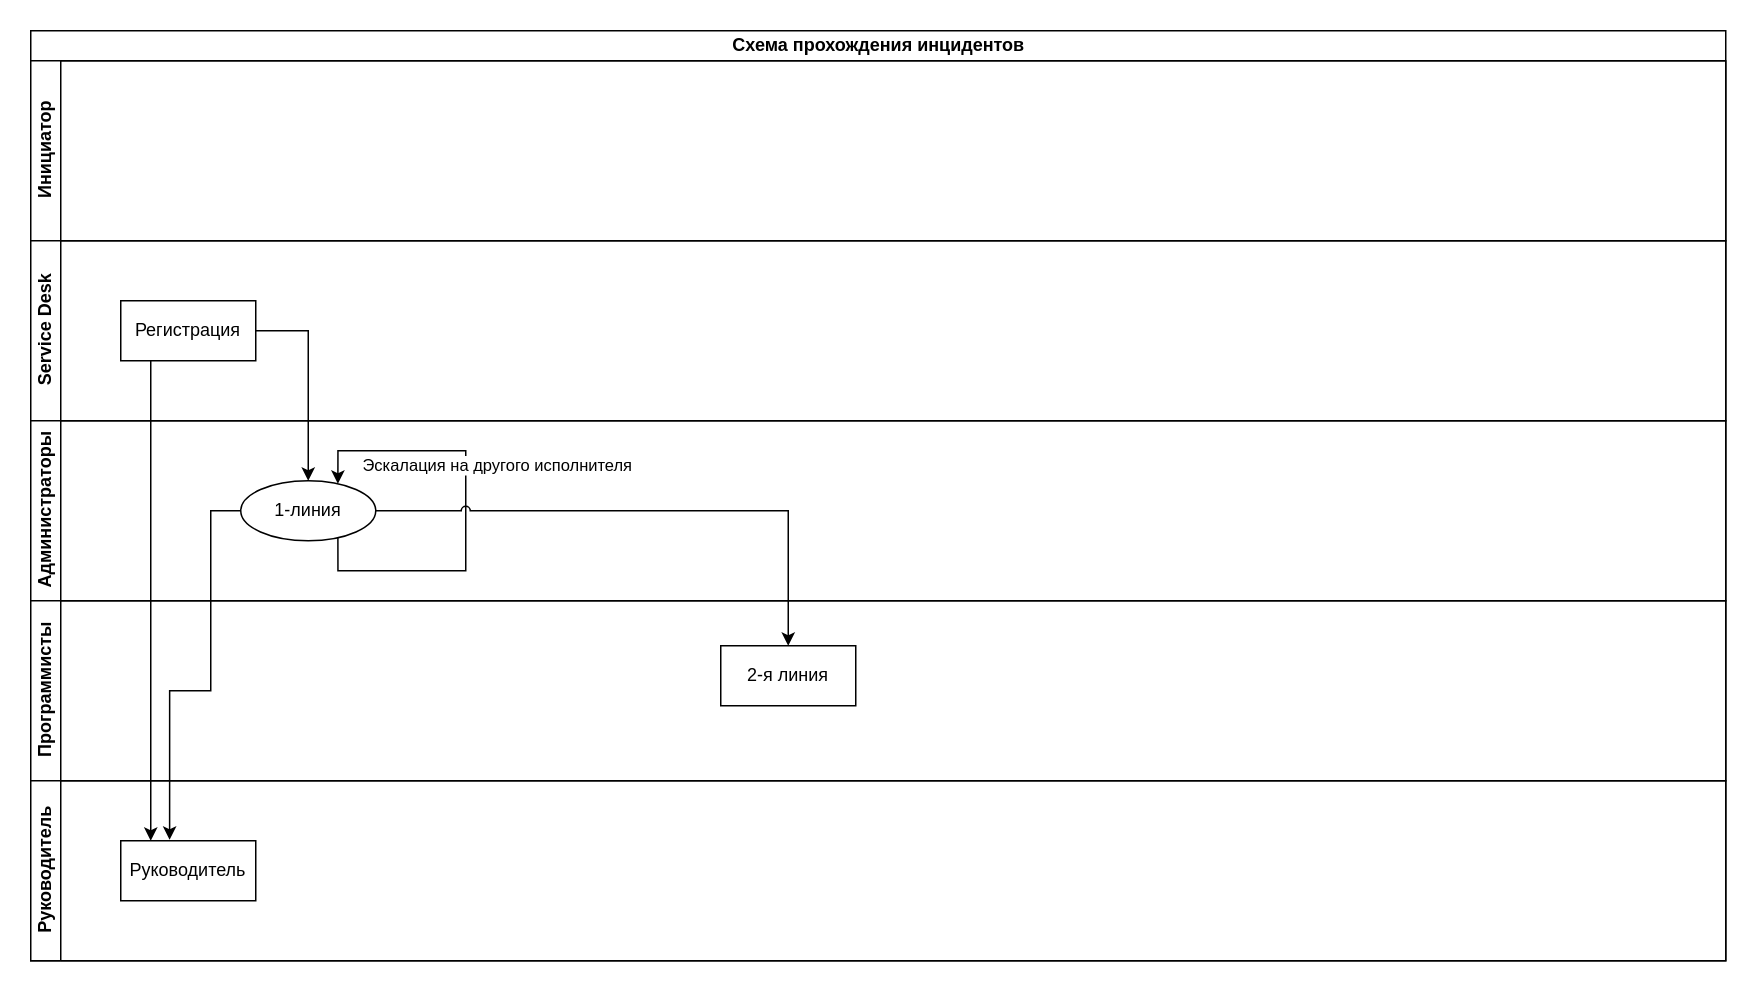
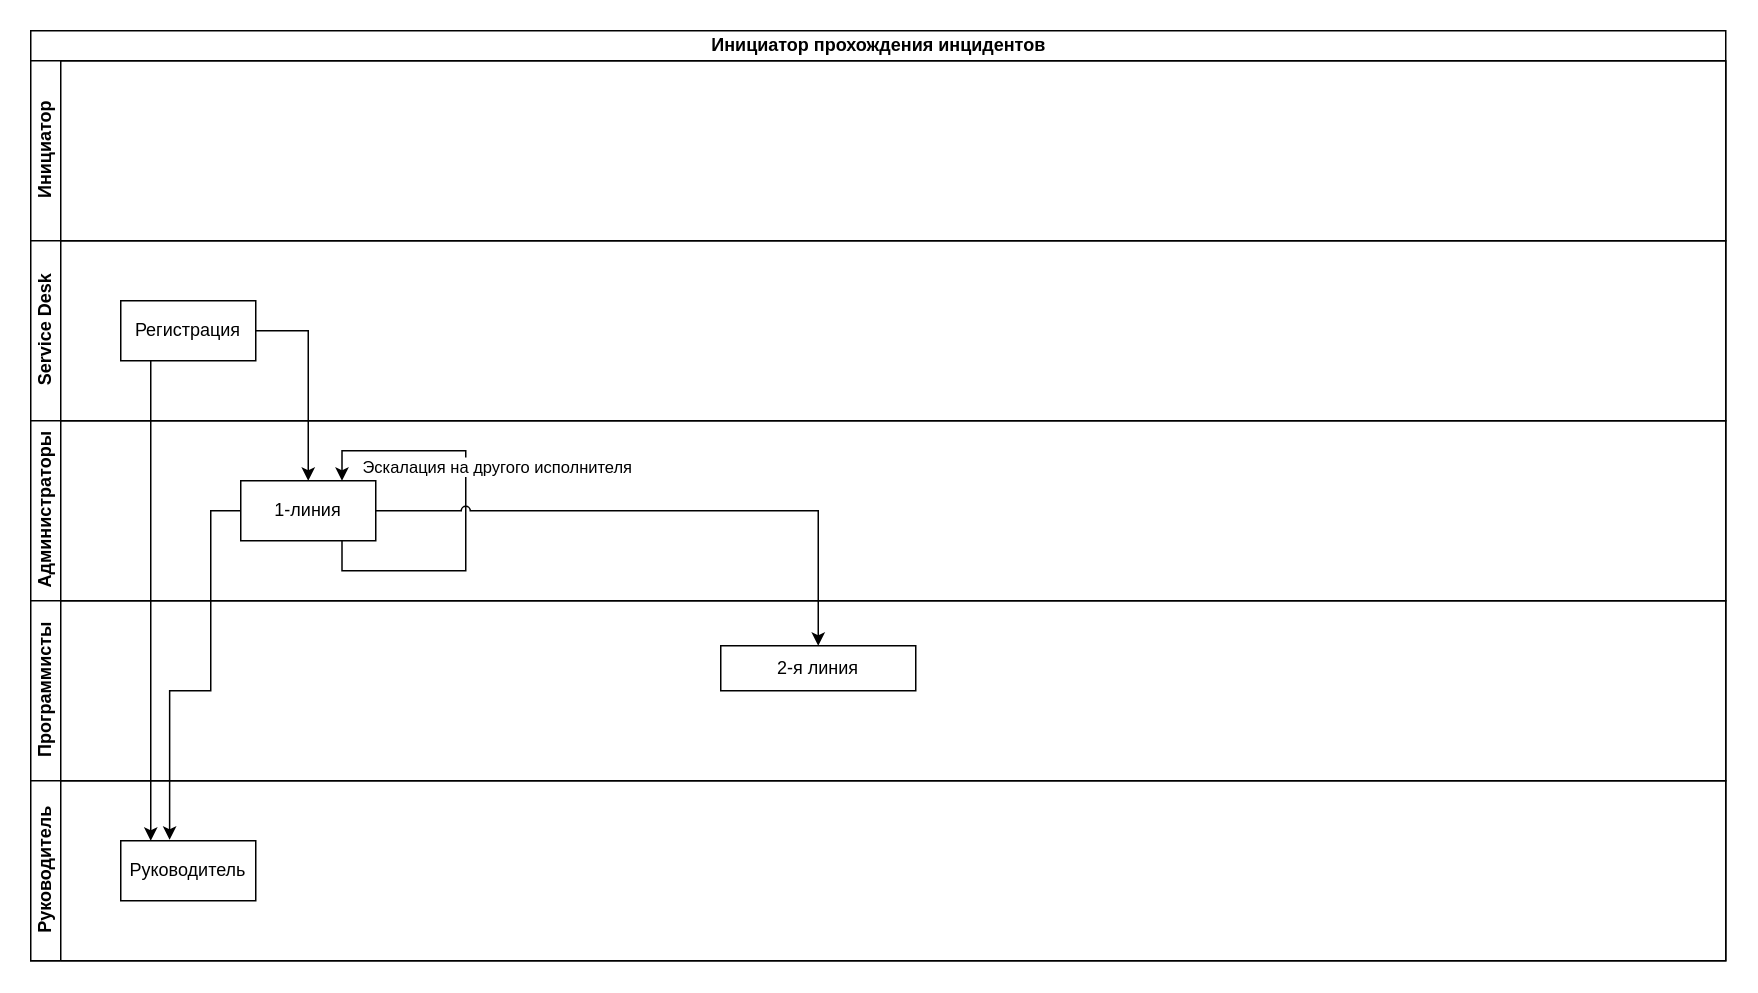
(879, 46) -> (879, 46)
(308, 511) -> (308, 511)
(788, 676) -> (818, 668)
